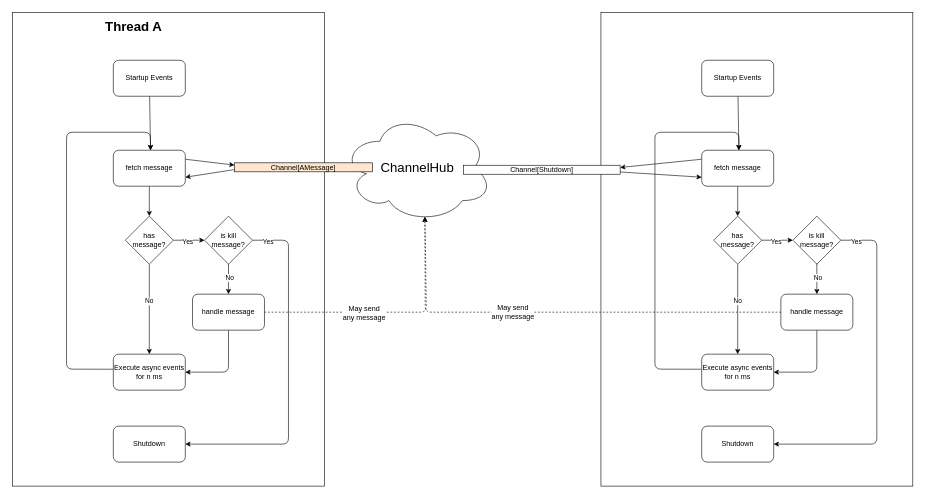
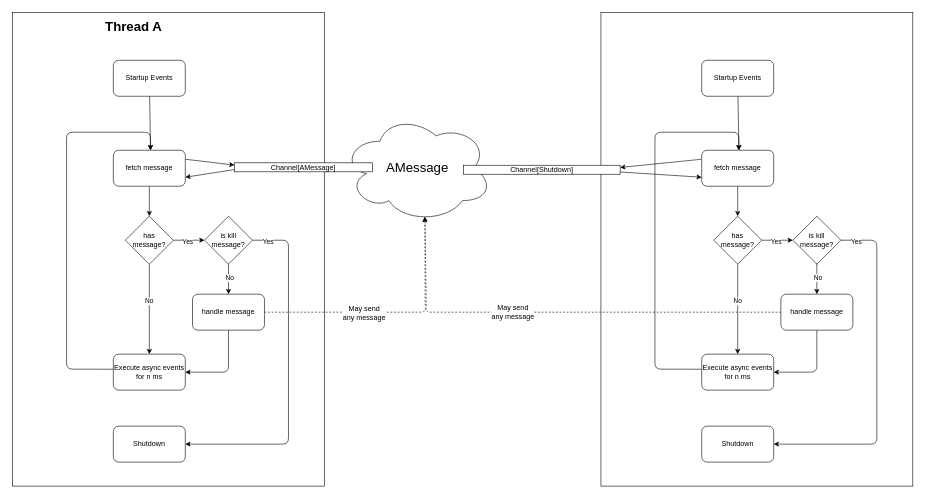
(303, 167) -> (303, 167)
(417, 168) -> (417, 168)
